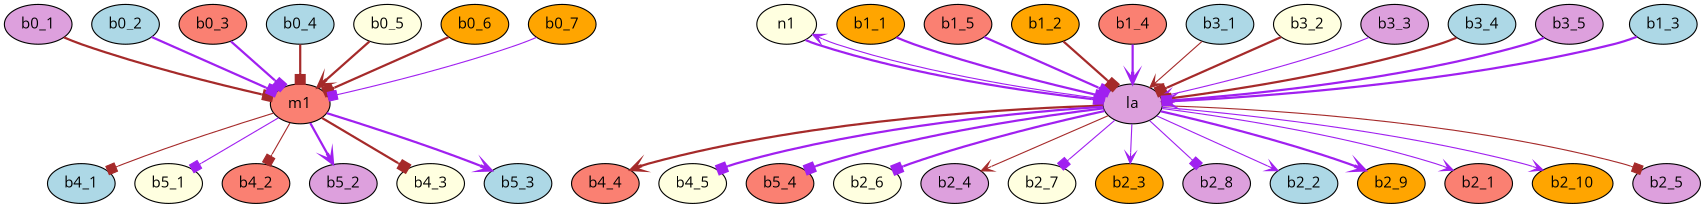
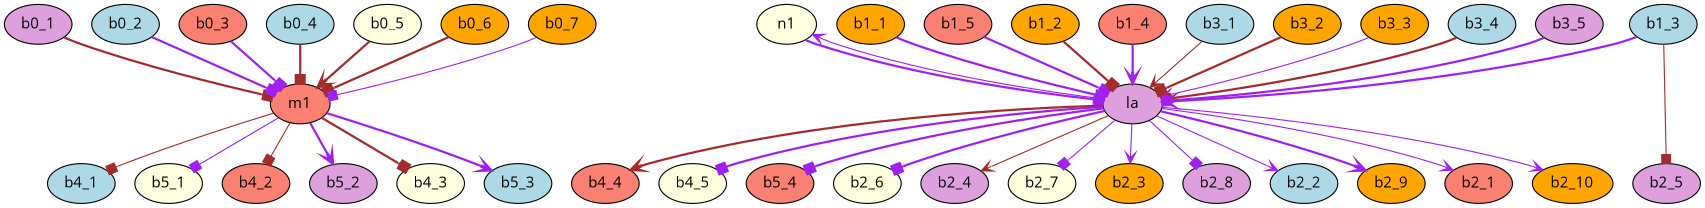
(1307, 24) -> (1307, 24)
(1395, 24) -> (1395, 24)
(1398, 123) -> (1665, 98)
